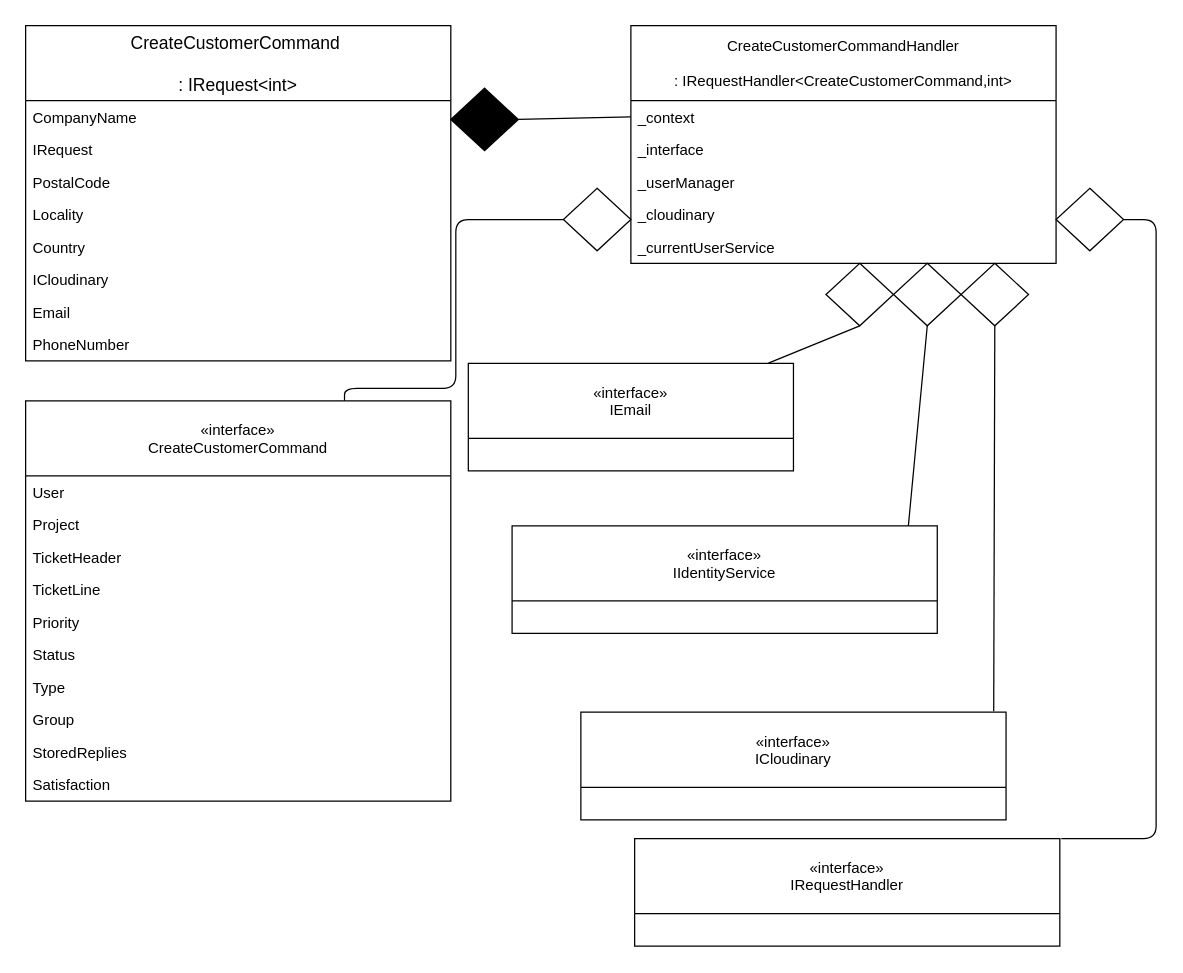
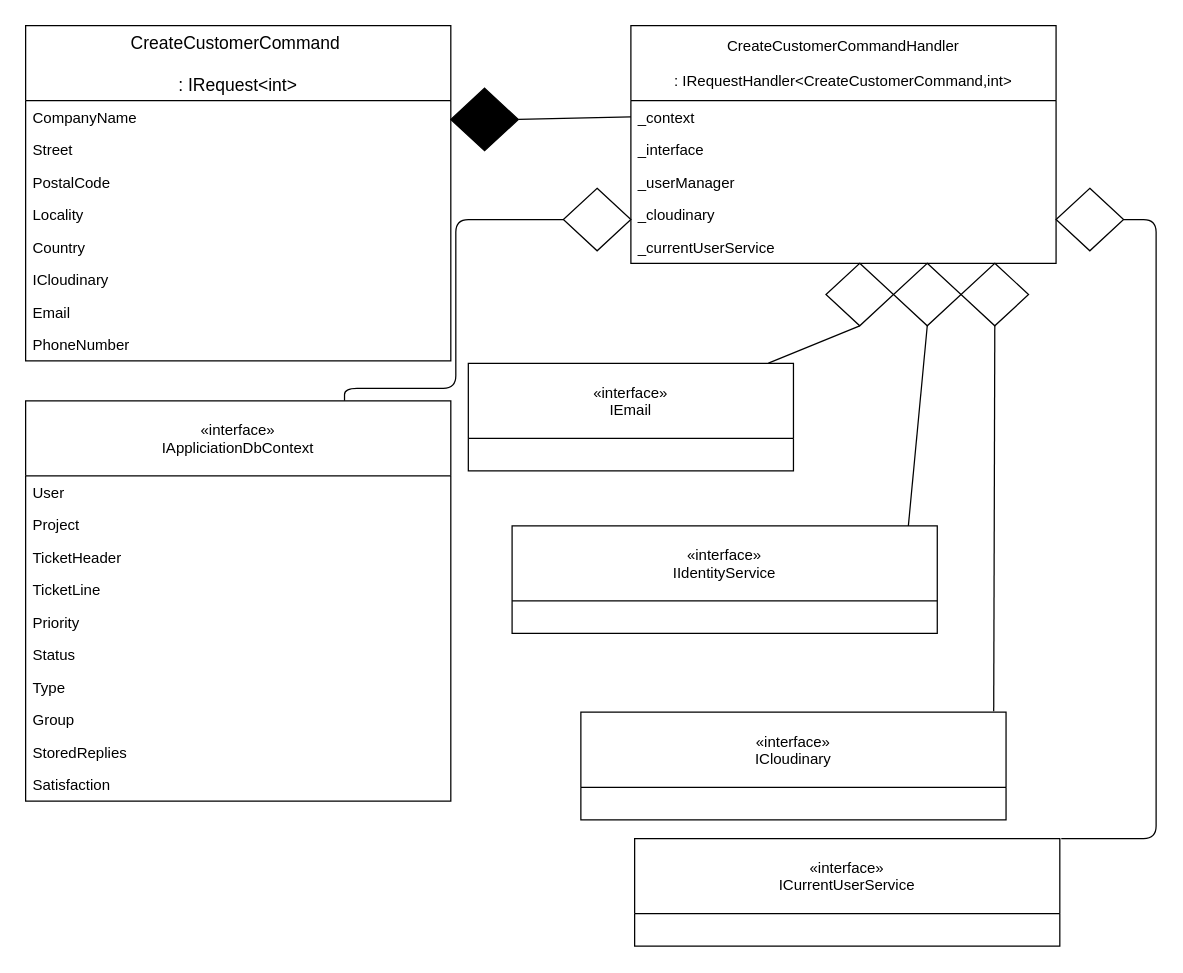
(66, 150) -> (58, 150)
(238, 430) -> (238, 430)
(846, 868) -> (846, 868)
